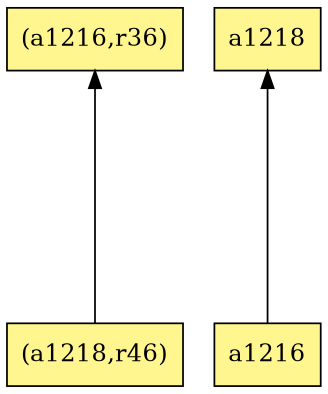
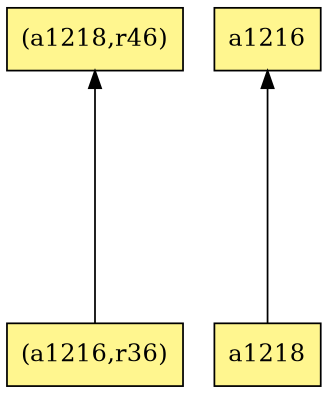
(95, 206) -> (95, 206)
(268, 206) -> (268, 206)
